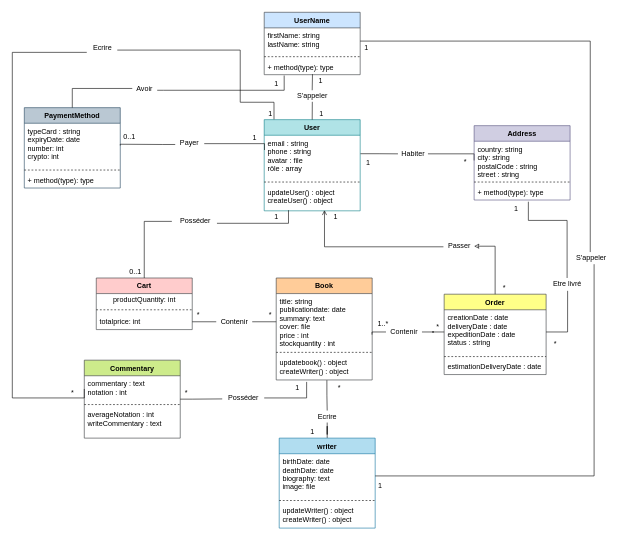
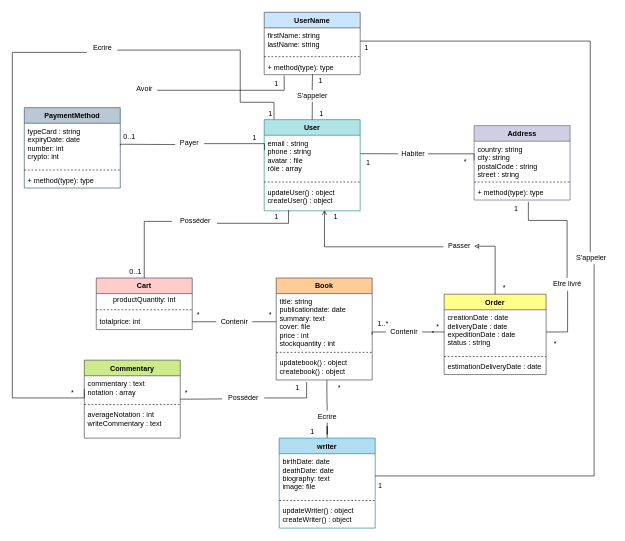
(92, 89) -> none
(319, 363) -> (319, 363)
(119, 384) -> (119, 384)
